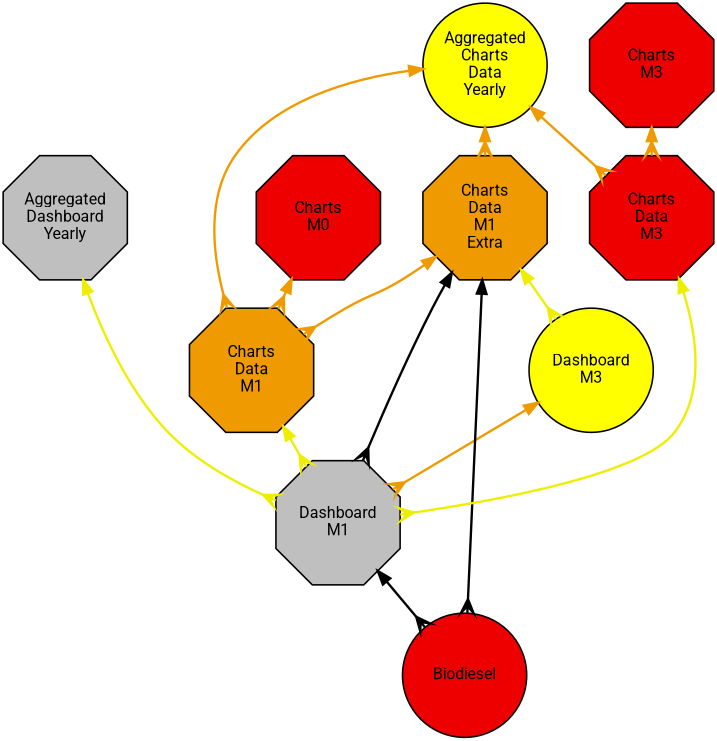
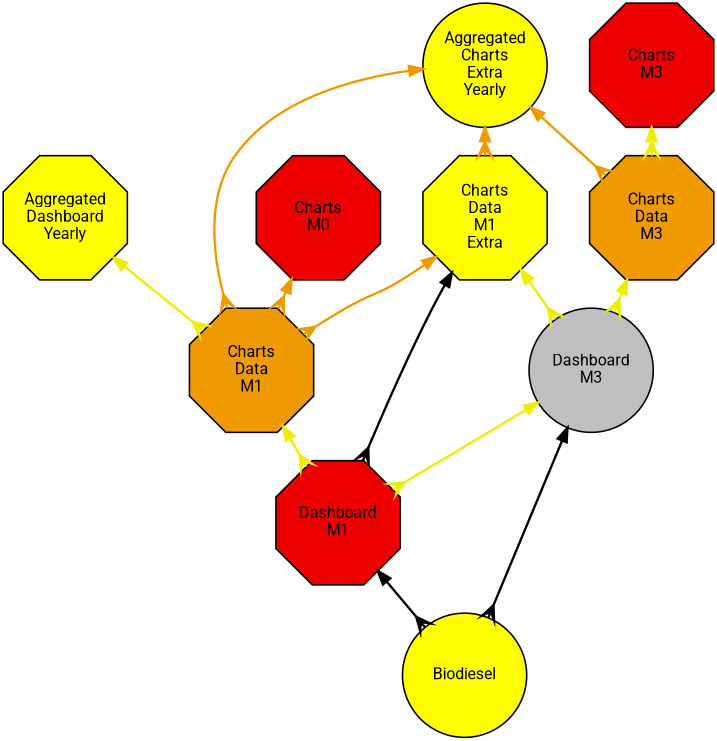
(485, 65) -> (485, 65)
(652, 142) -> (652, 142)
(65, 218) -> (65, 218)
(485, 218) -> (485, 218)
(652, 218) -> (652, 218)
(591, 370) -> (591, 370)
(153, 414) -> (158, 294)
(465, 446) -> (465, 446)
(475, 446) -> (528, 523)
(619, 466) -> (621, 296)
(338, 523) -> (338, 523)
(465, 675) -> (465, 675)
